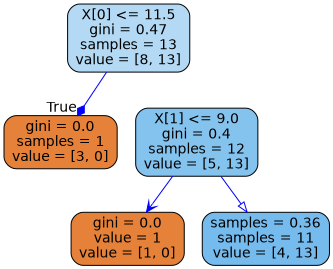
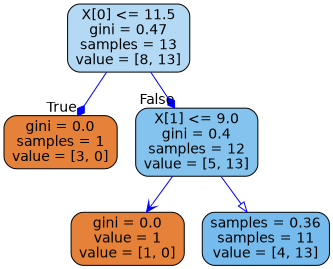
none -> (159, 85)
